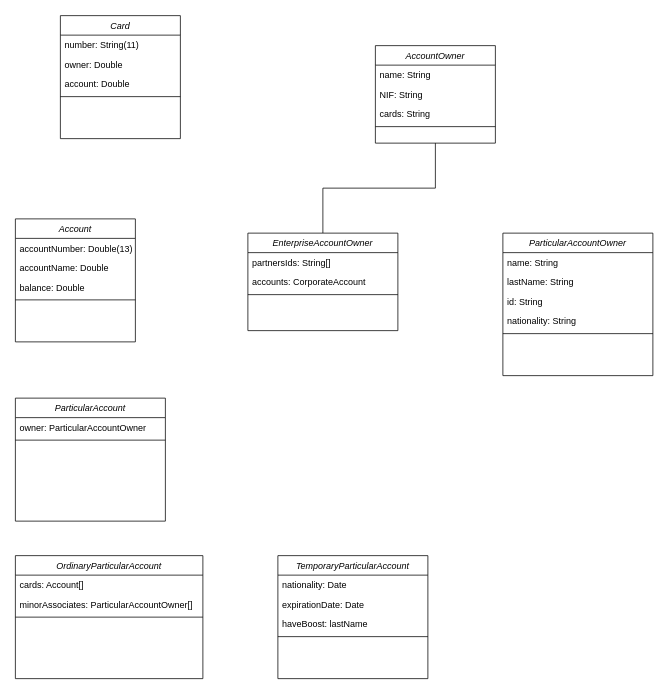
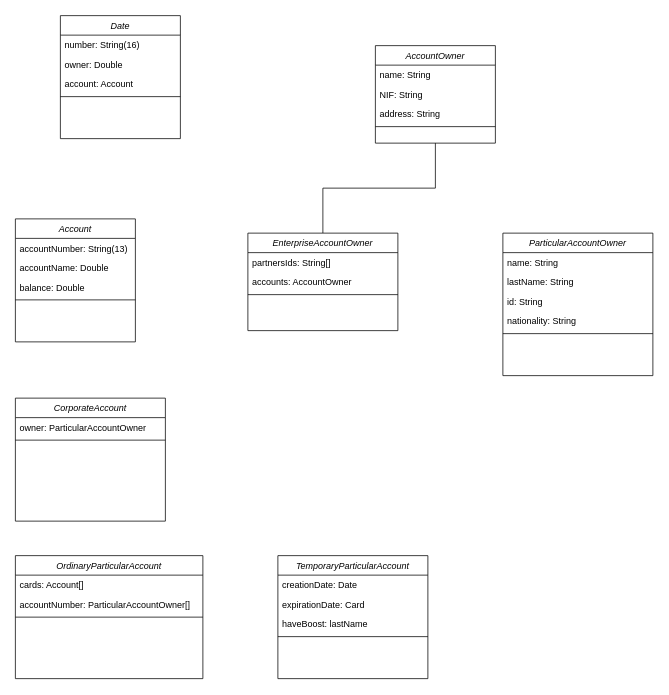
(120, 26) -> (120, 26)
(106, 45) -> (106, 45)
(99, 84) -> (102, 84)
(409, 114) -> (414, 114)
(79, 248) -> (79, 248)
(315, 282) -> (305, 282)
(90, 408) -> (90, 408)
(319, 585) -> (324, 585)
(116, 605) -> (113, 605)
(328, 605) -> (328, 605)
